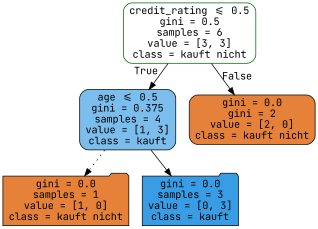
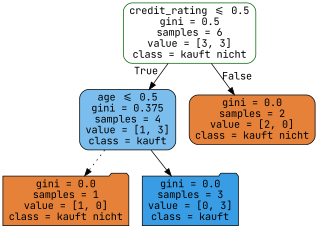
(252, 120) -> (252, 120)
